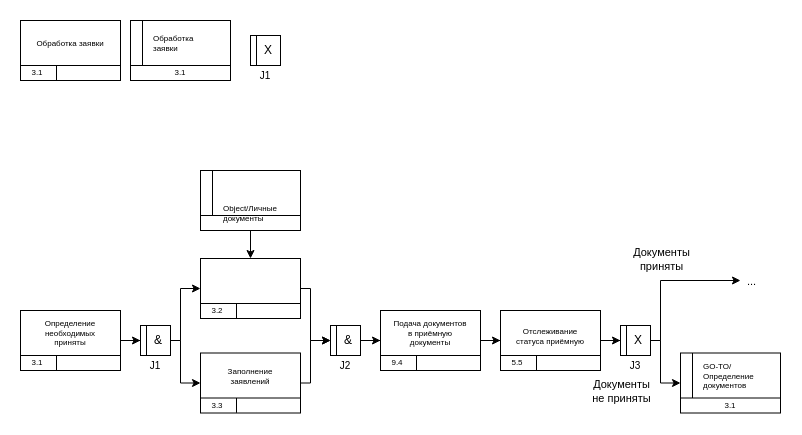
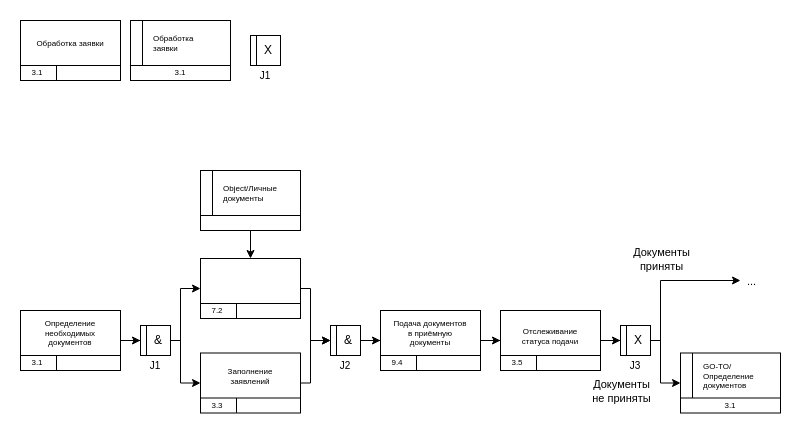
(256, 214) -> (256, 194)
(218, 311) -> (218, 311)
(71, 334) -> (71, 334)
(551, 334) -> (551, 334)
(518, 363) -> (518, 363)
